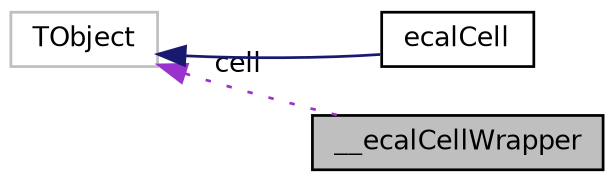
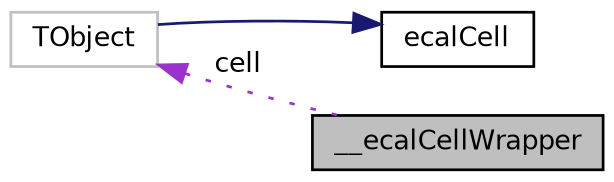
(283, 58) -> (256, 21)
